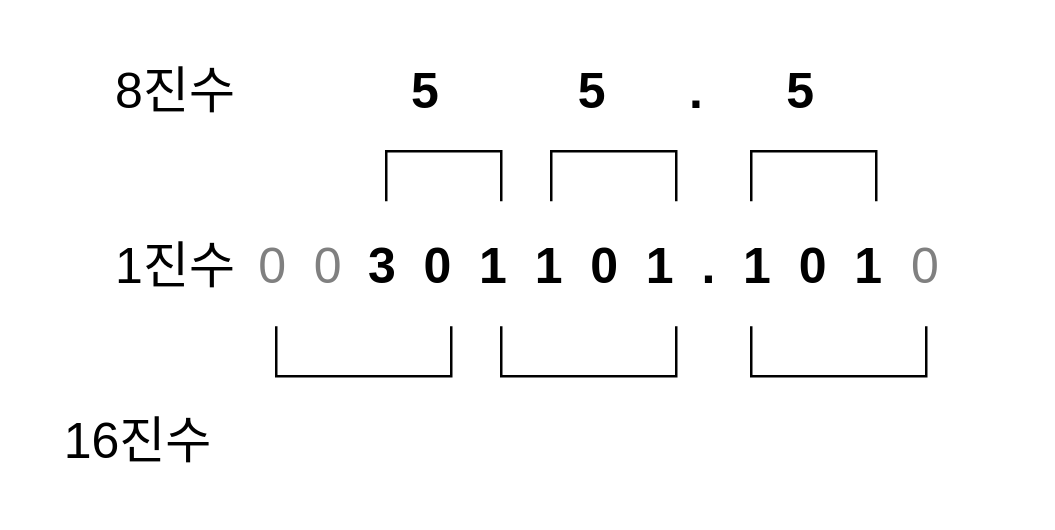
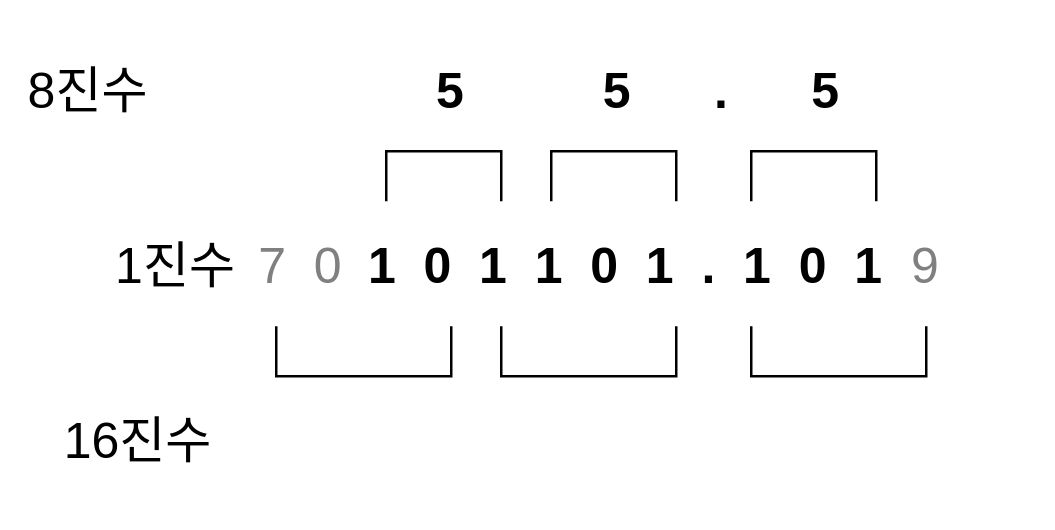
(176, 89) -> (89, 89)
(614, 89) -> (639, 89)
(301, 264) -> (301, 264)
(626, 264) -> (626, 264)
(926, 264) -> (926, 264)
